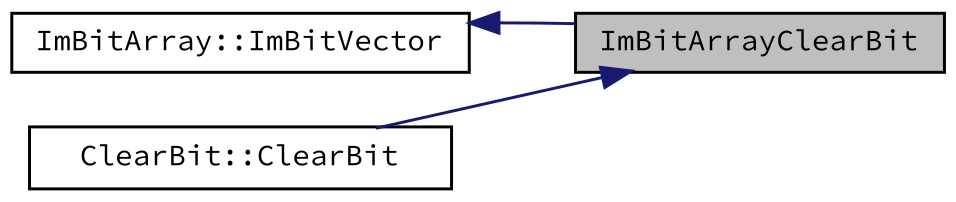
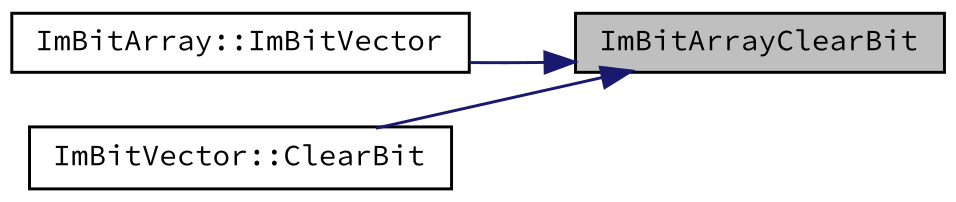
(537, 23) -> (507, 63)
(241, 158) -> (241, 158)
